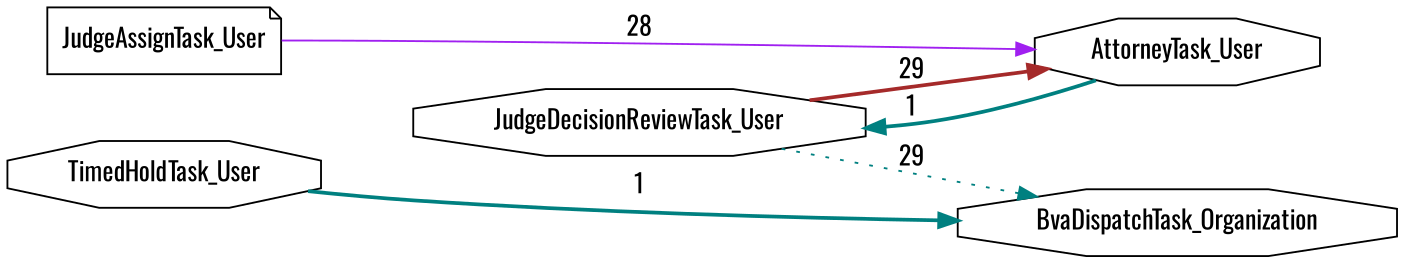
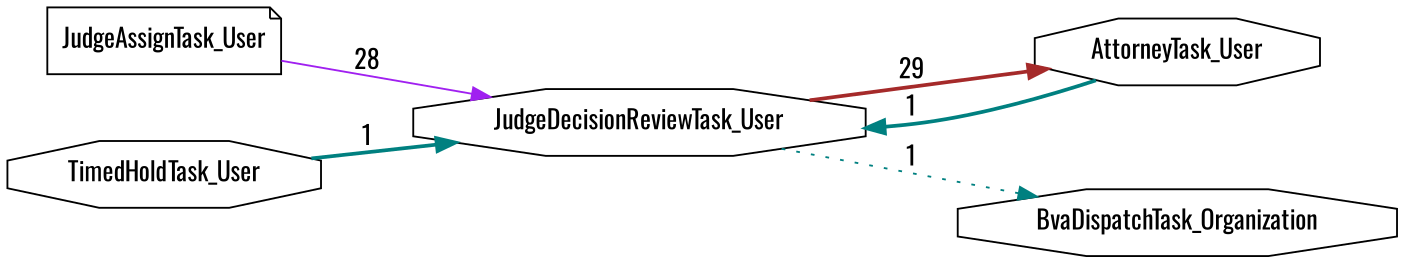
(649, 44) -> (377, 77)
(912, 159) -> (912, 159)
(623, 211) -> (374, 152)
